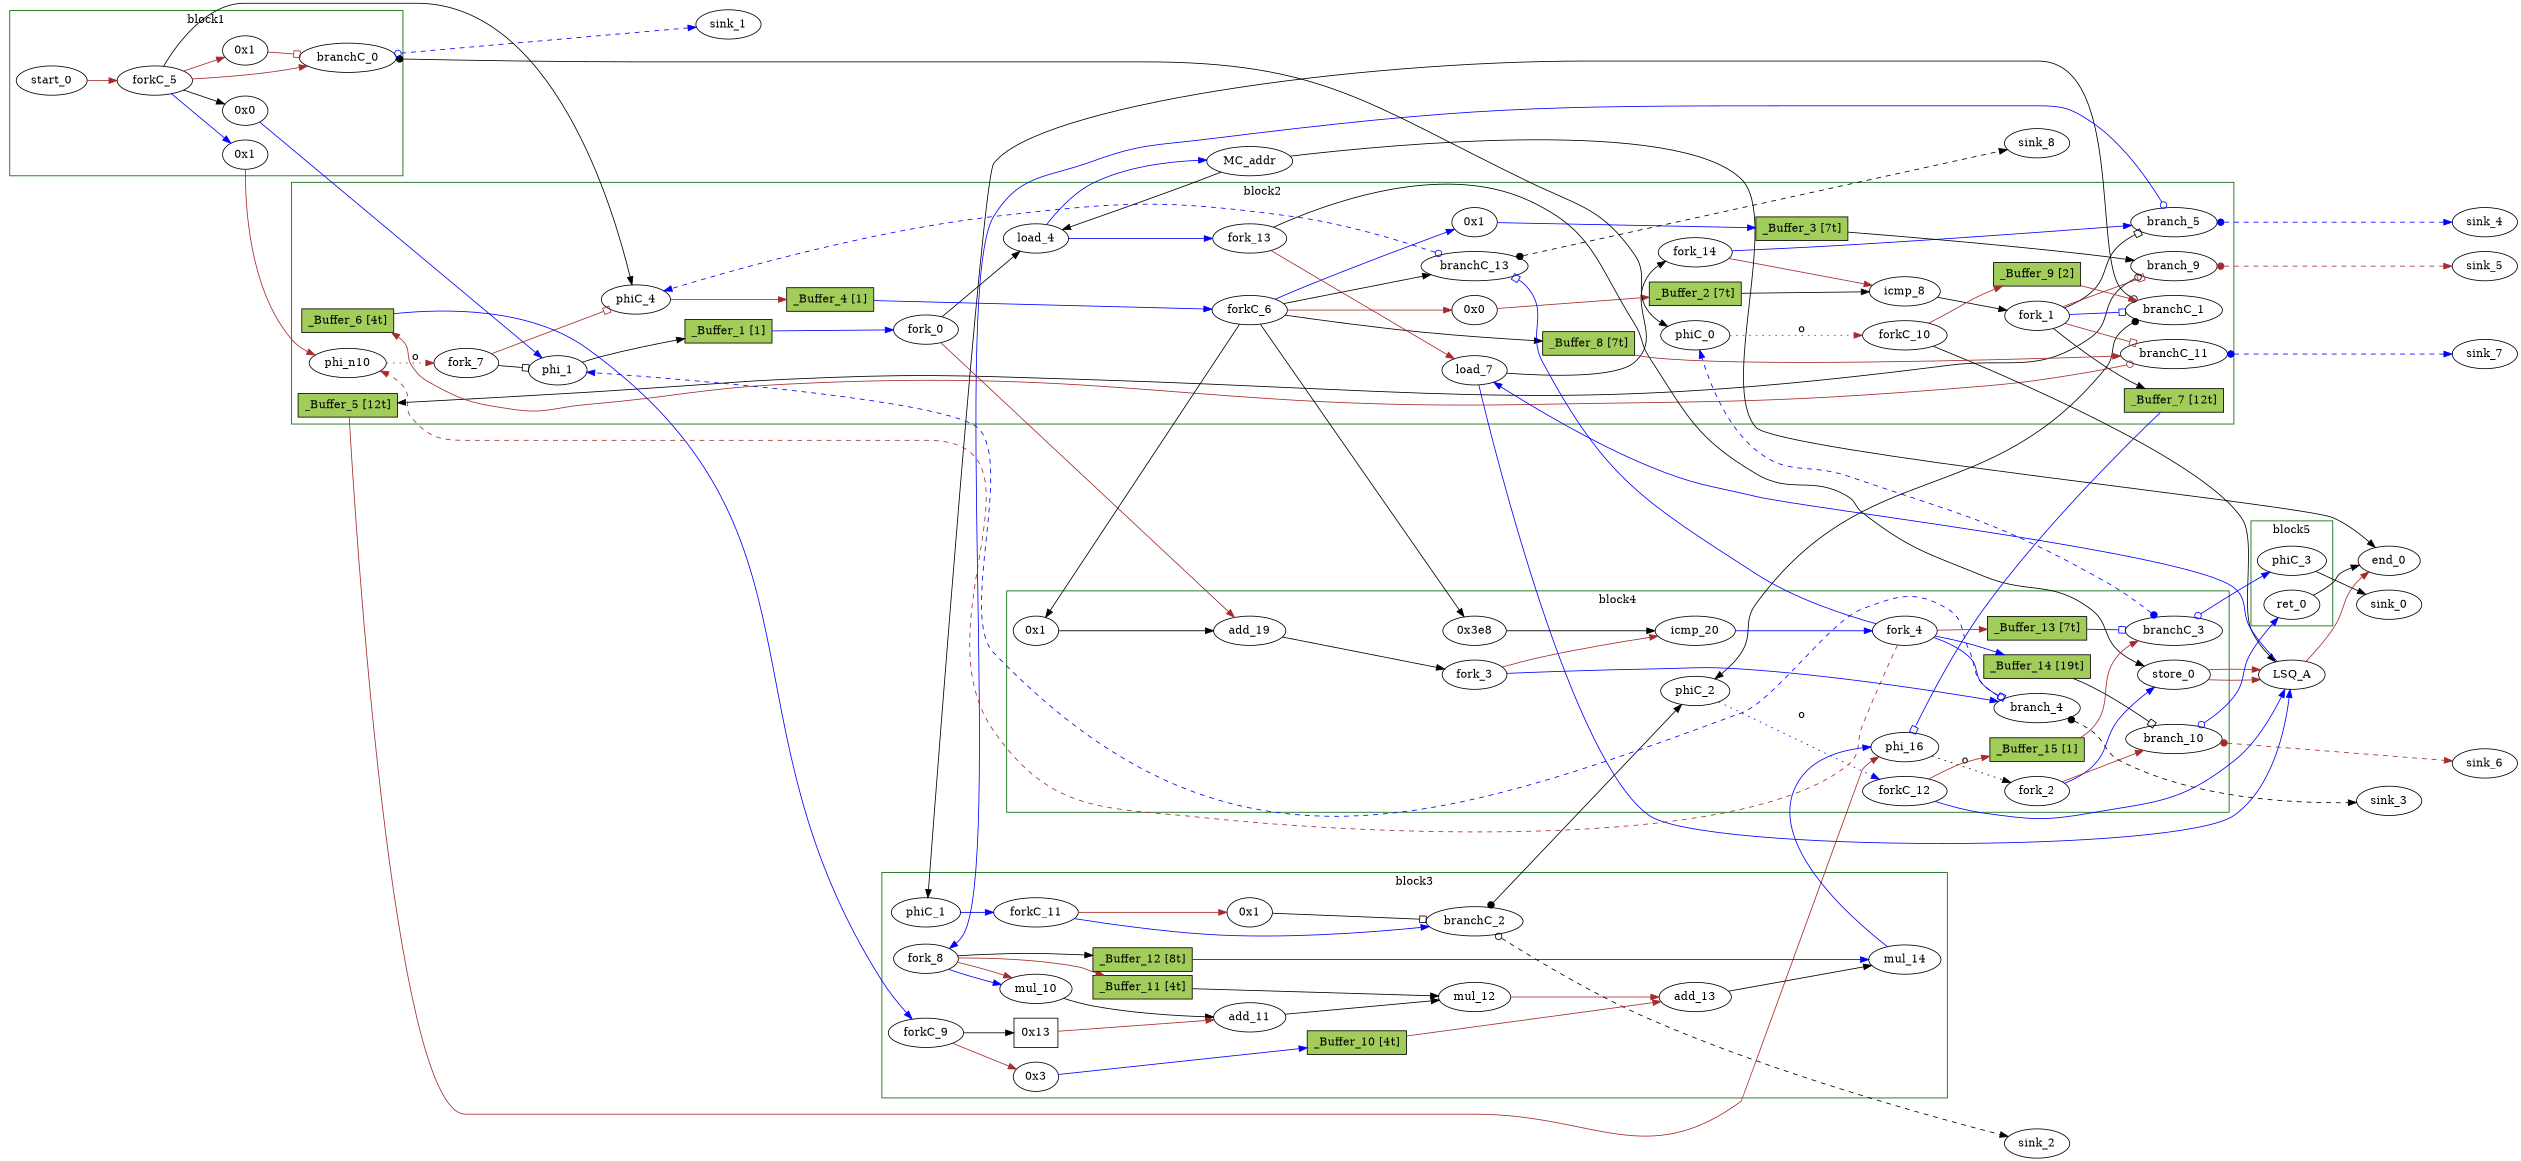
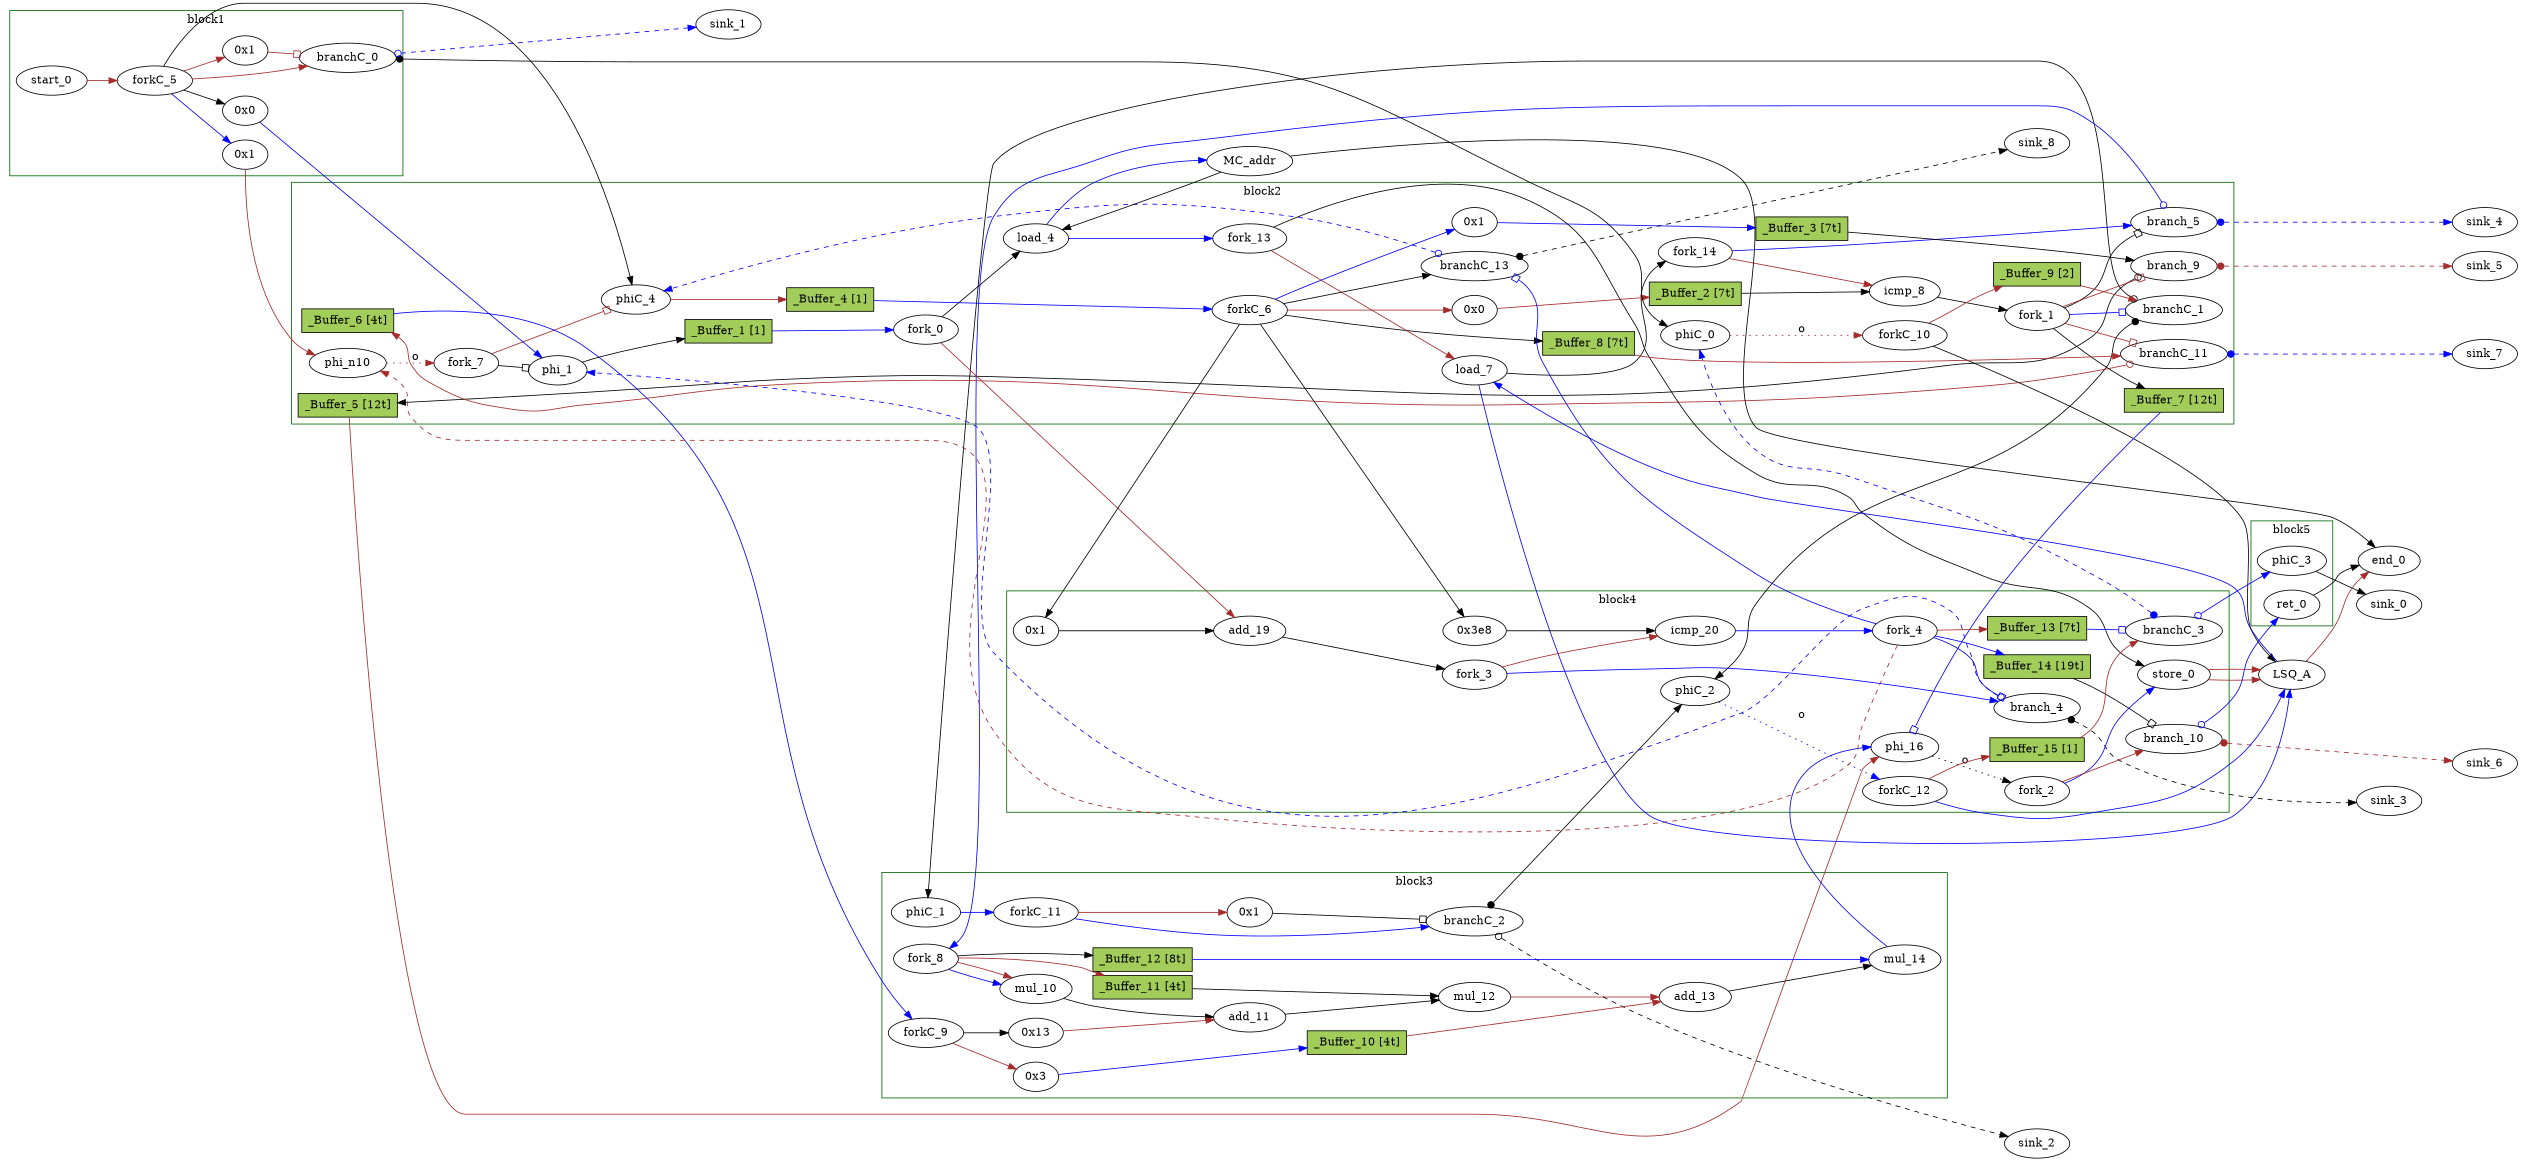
(1036, 1033) -> (1036, 1033)
